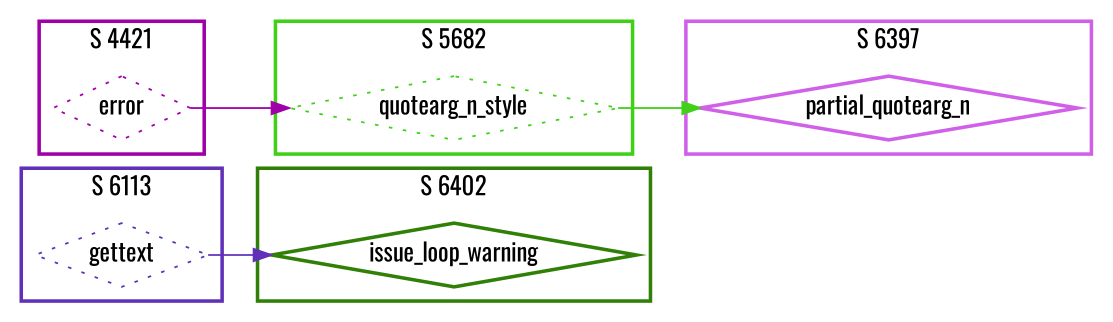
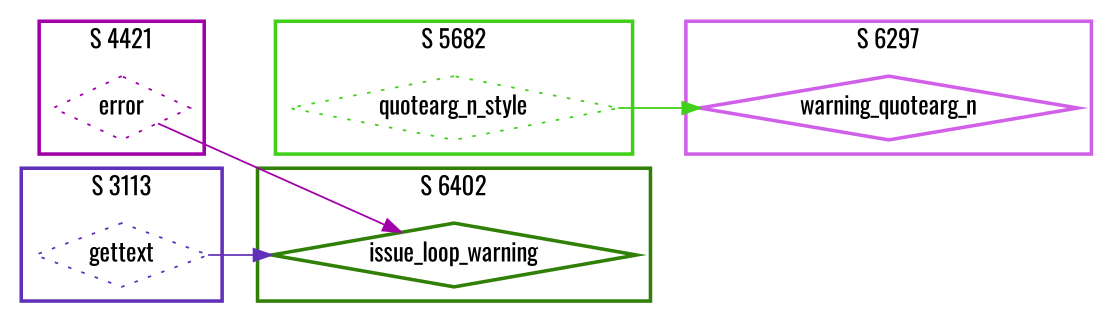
(889, 42) -> (889, 42)
(231, 108) -> (282, 179)
(889, 108) -> (889, 108)
(122, 189) -> (122, 189)
